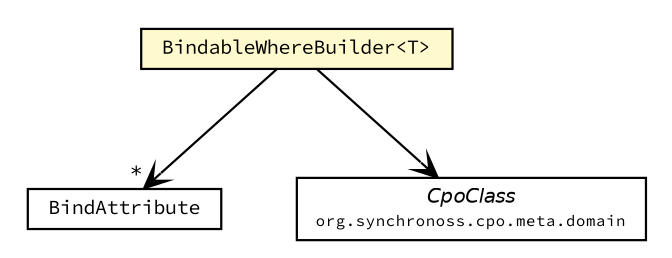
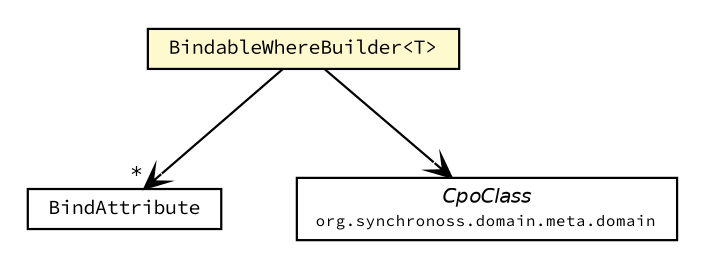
(471, 221) -> (487, 221)
